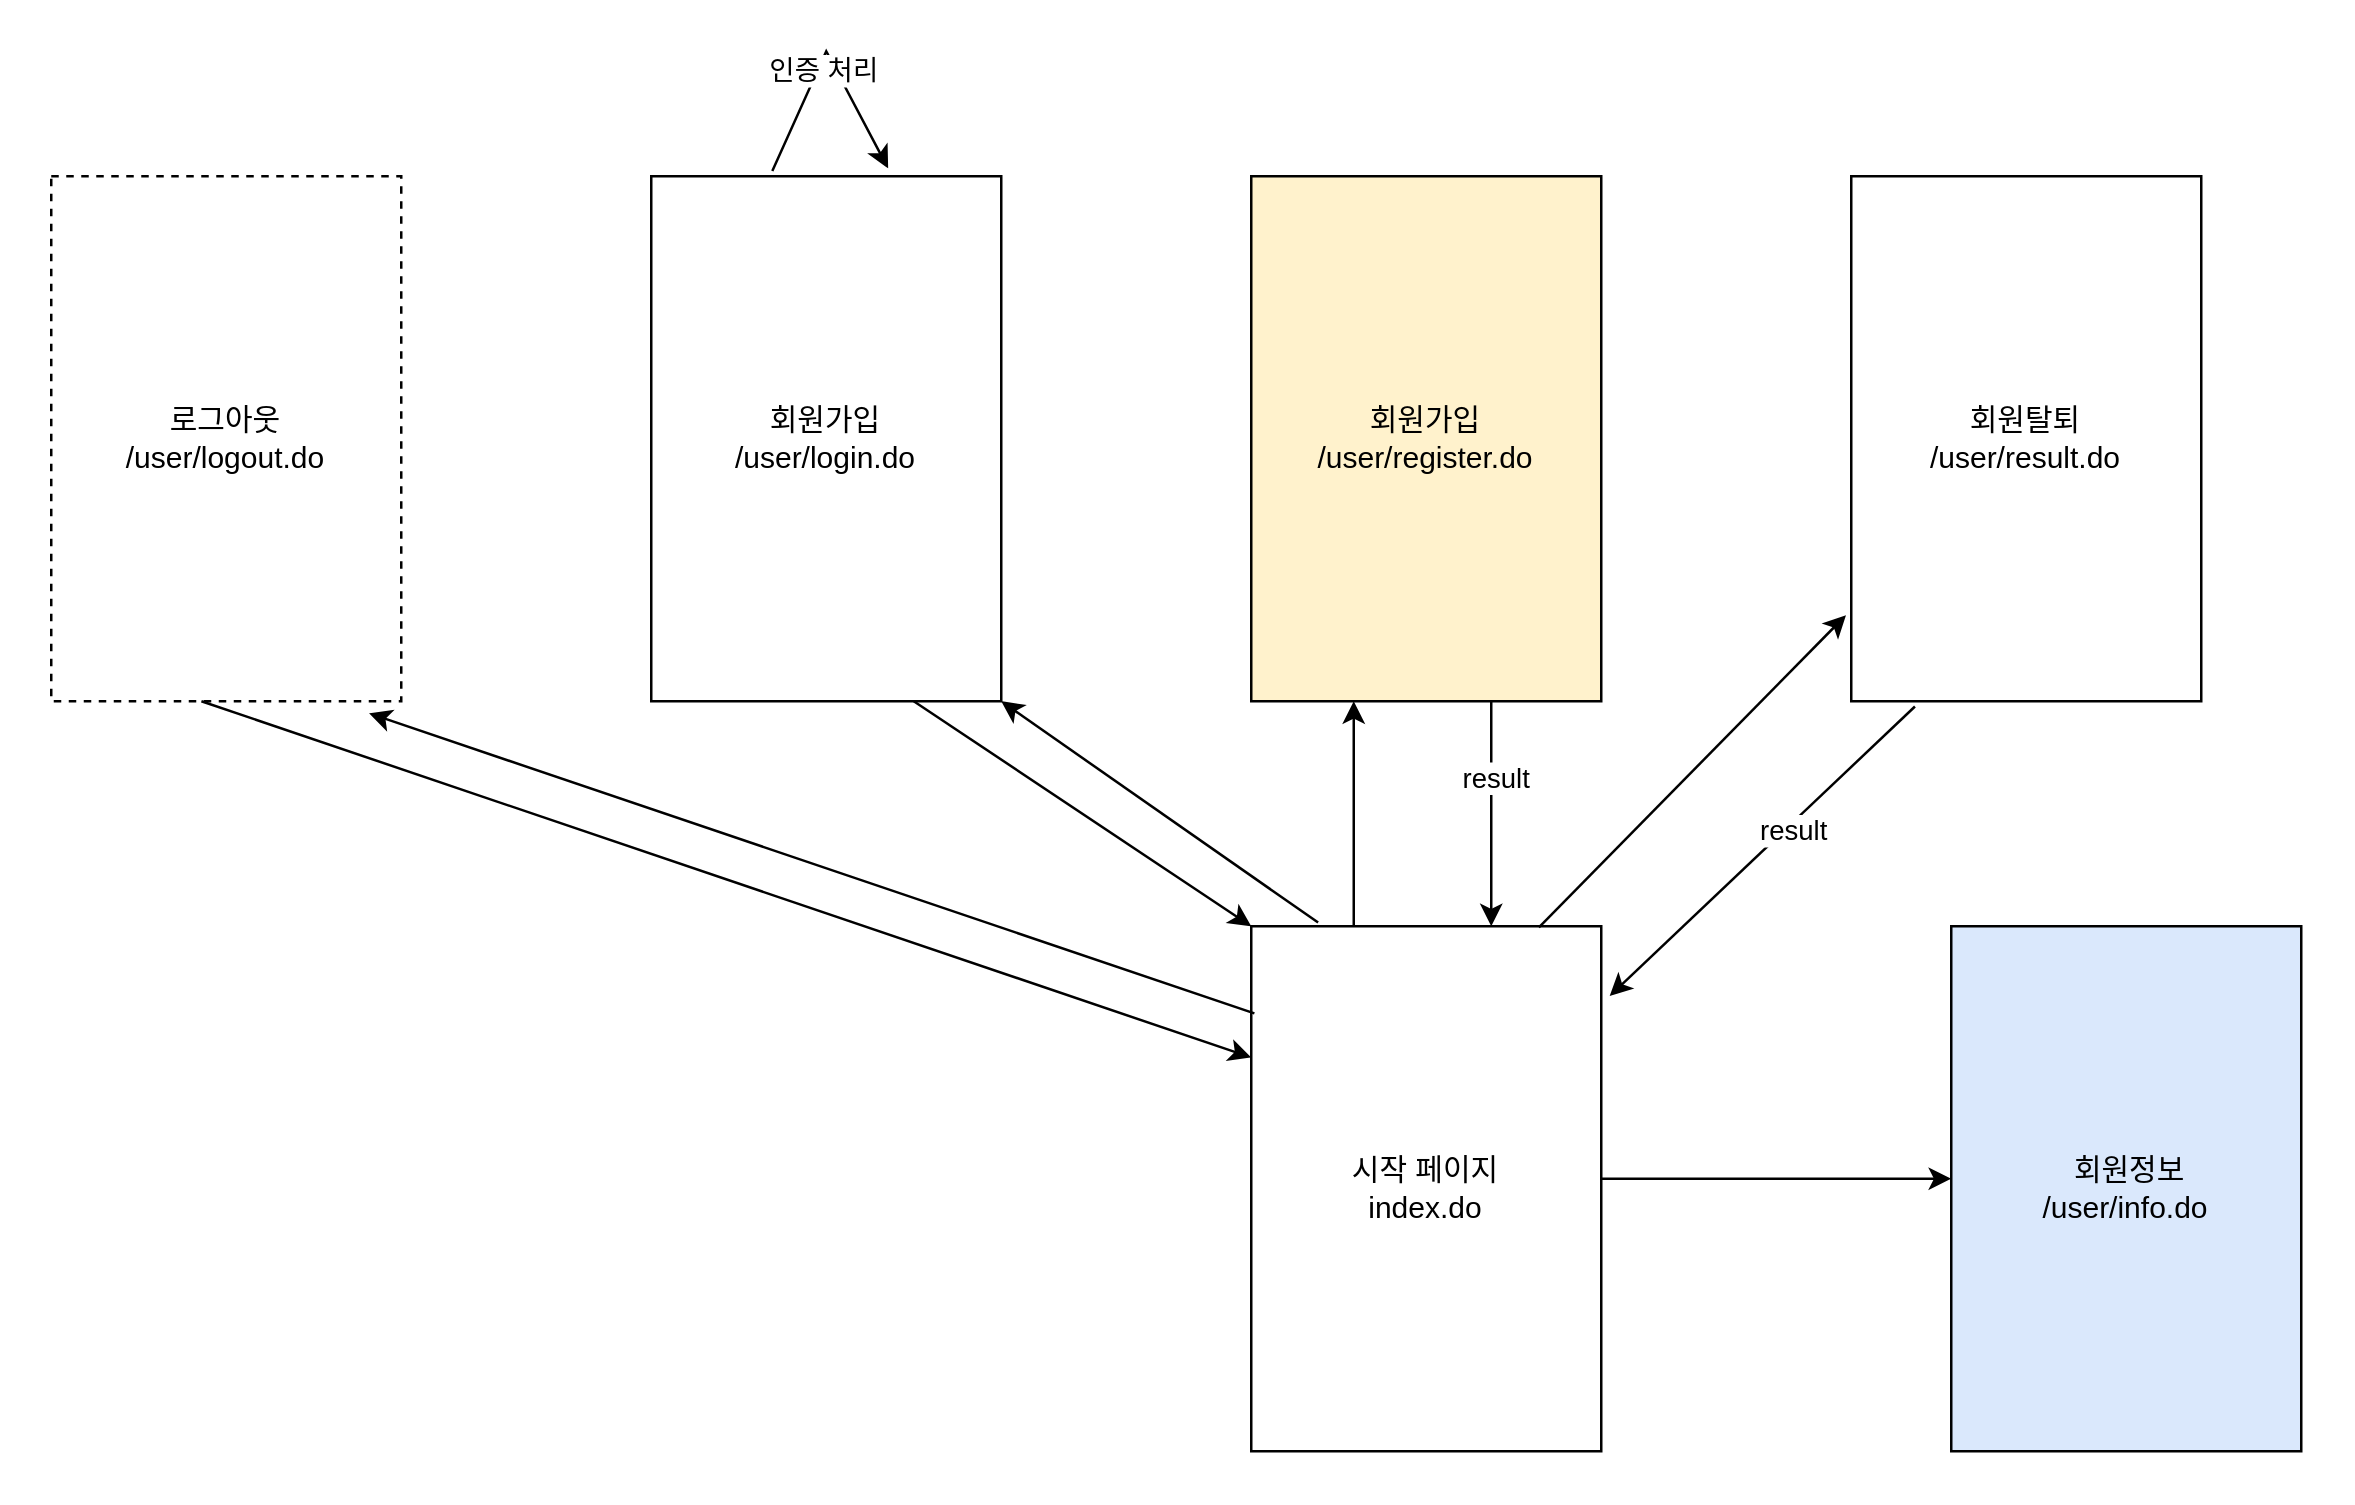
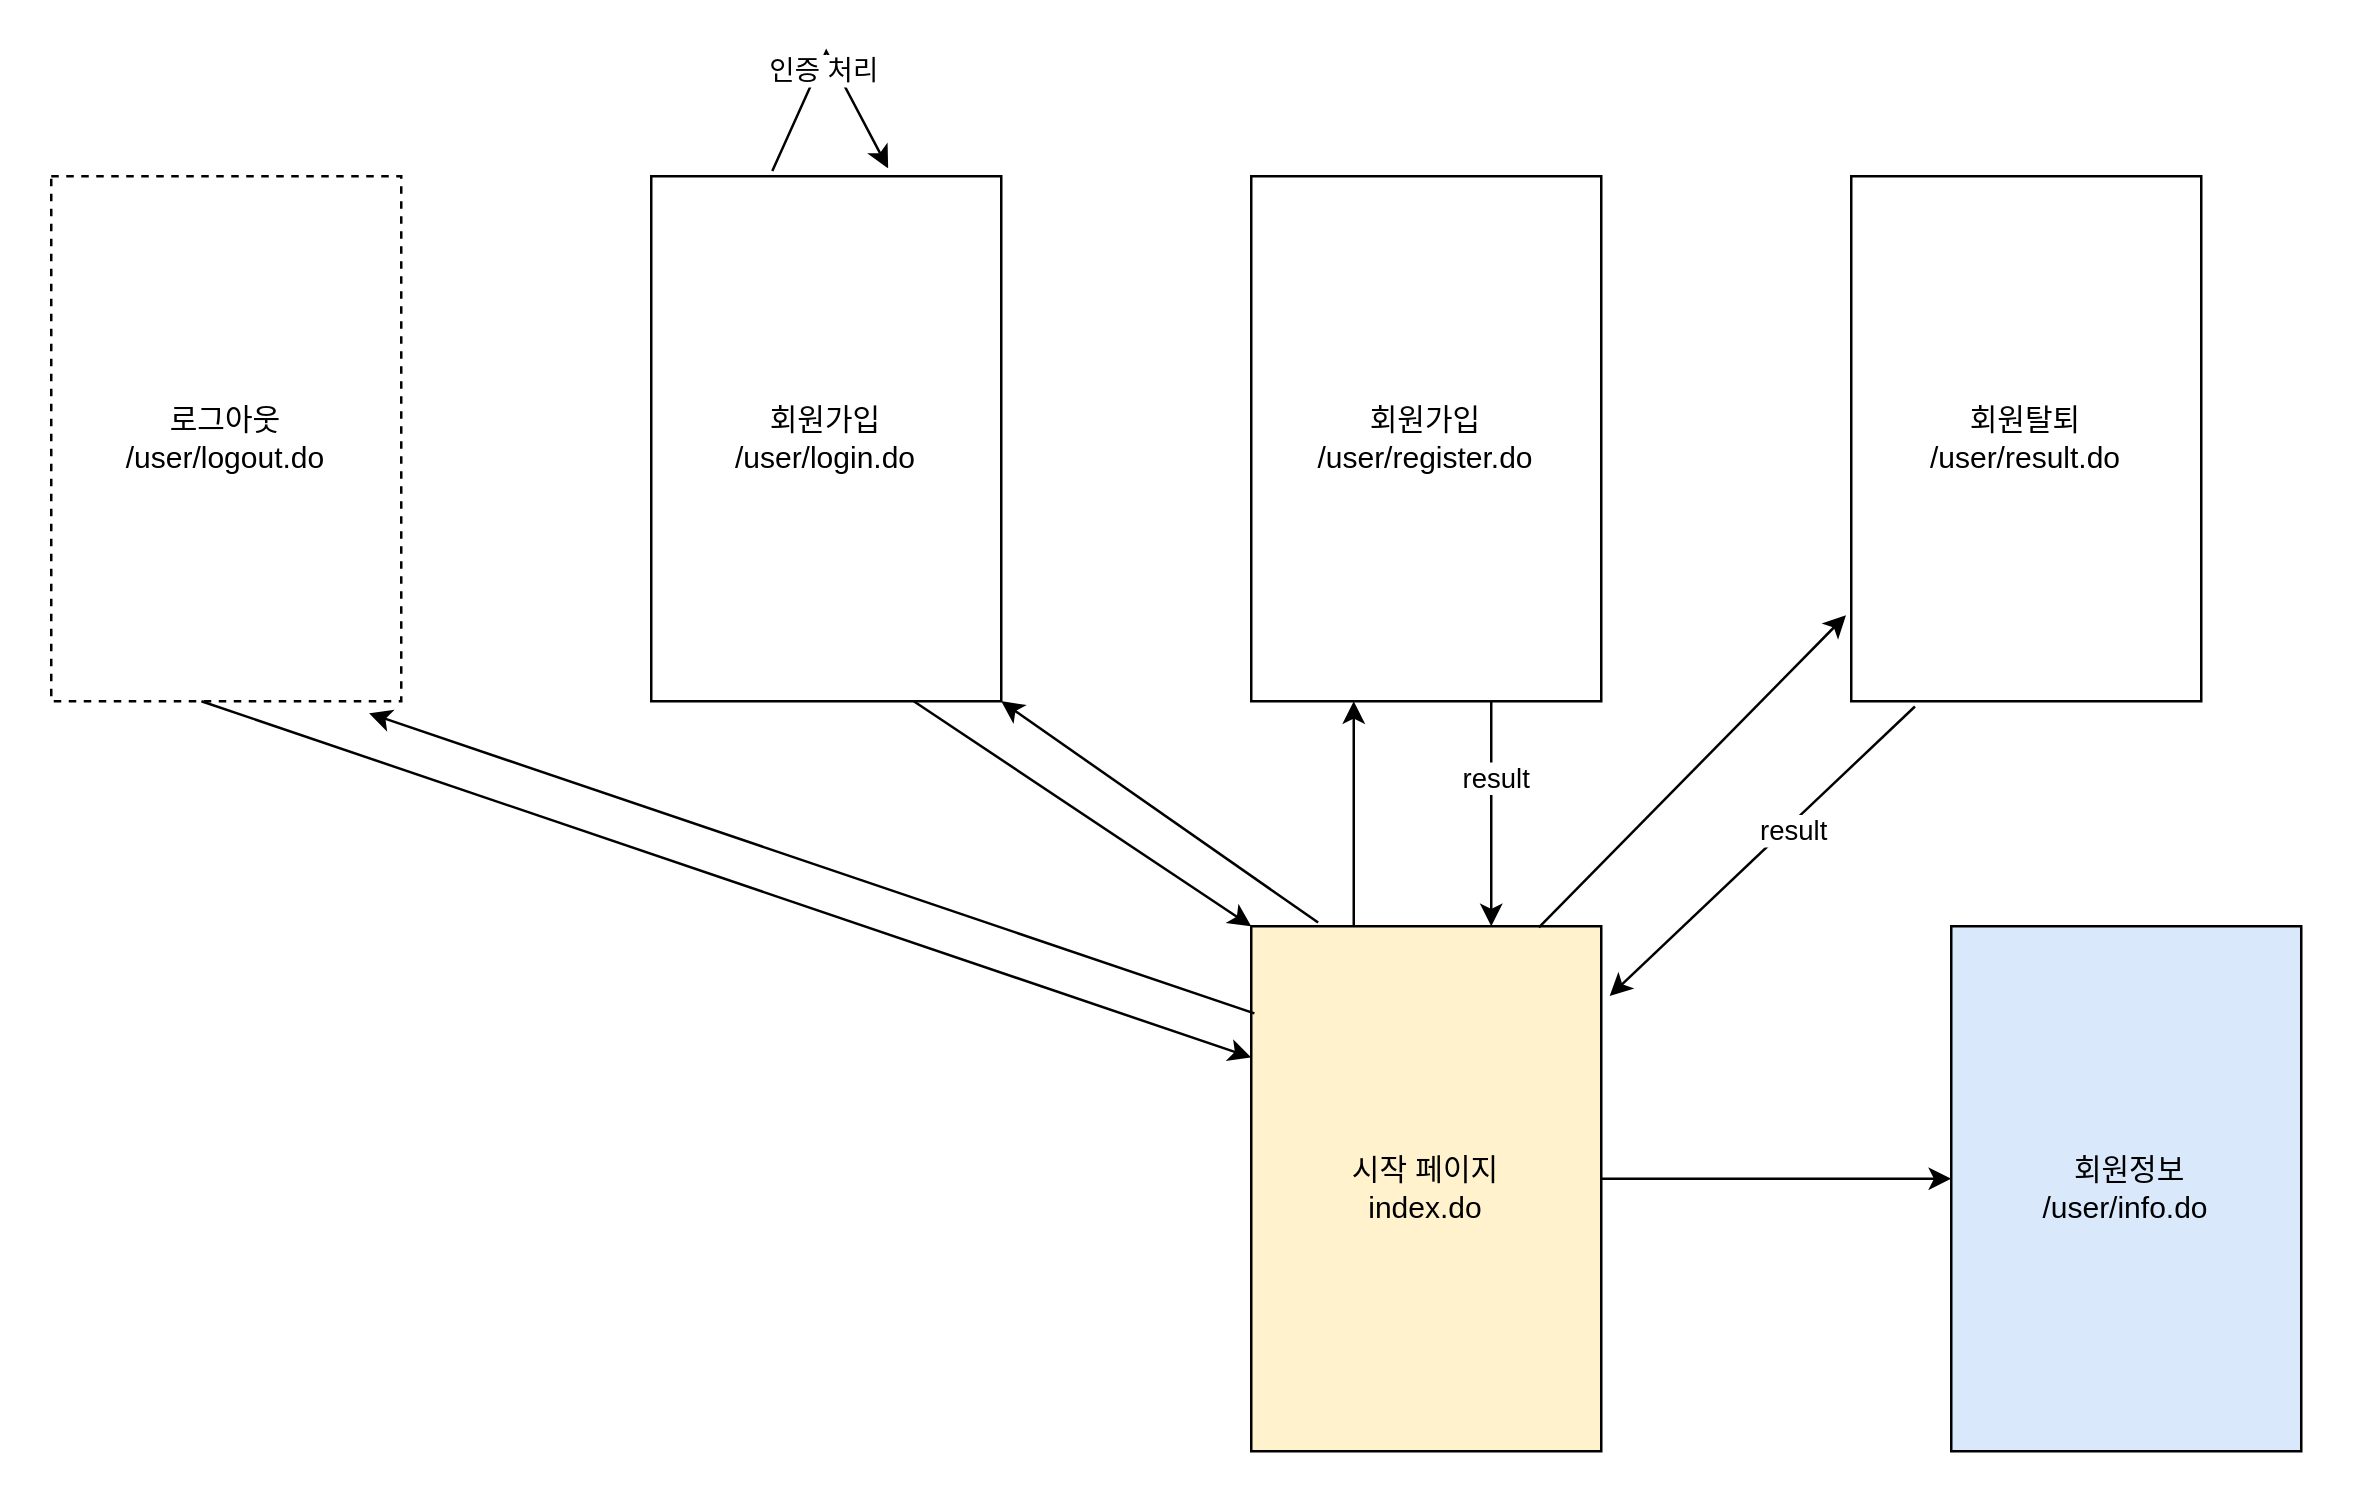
(1426, 439) -> (1426, 439)
(1426, 1189) -> (1426, 1189)
